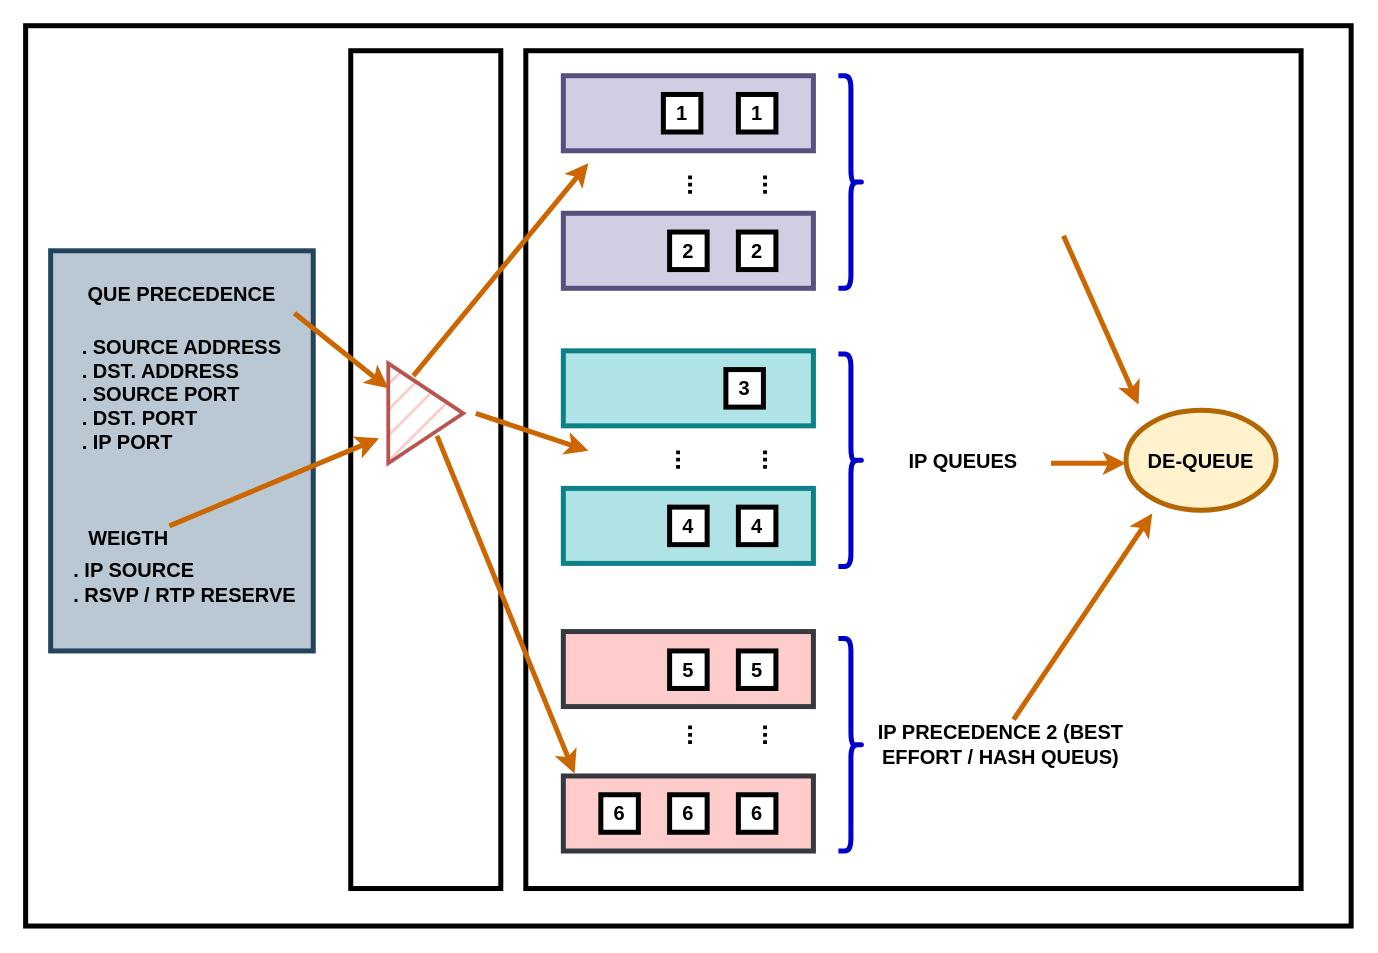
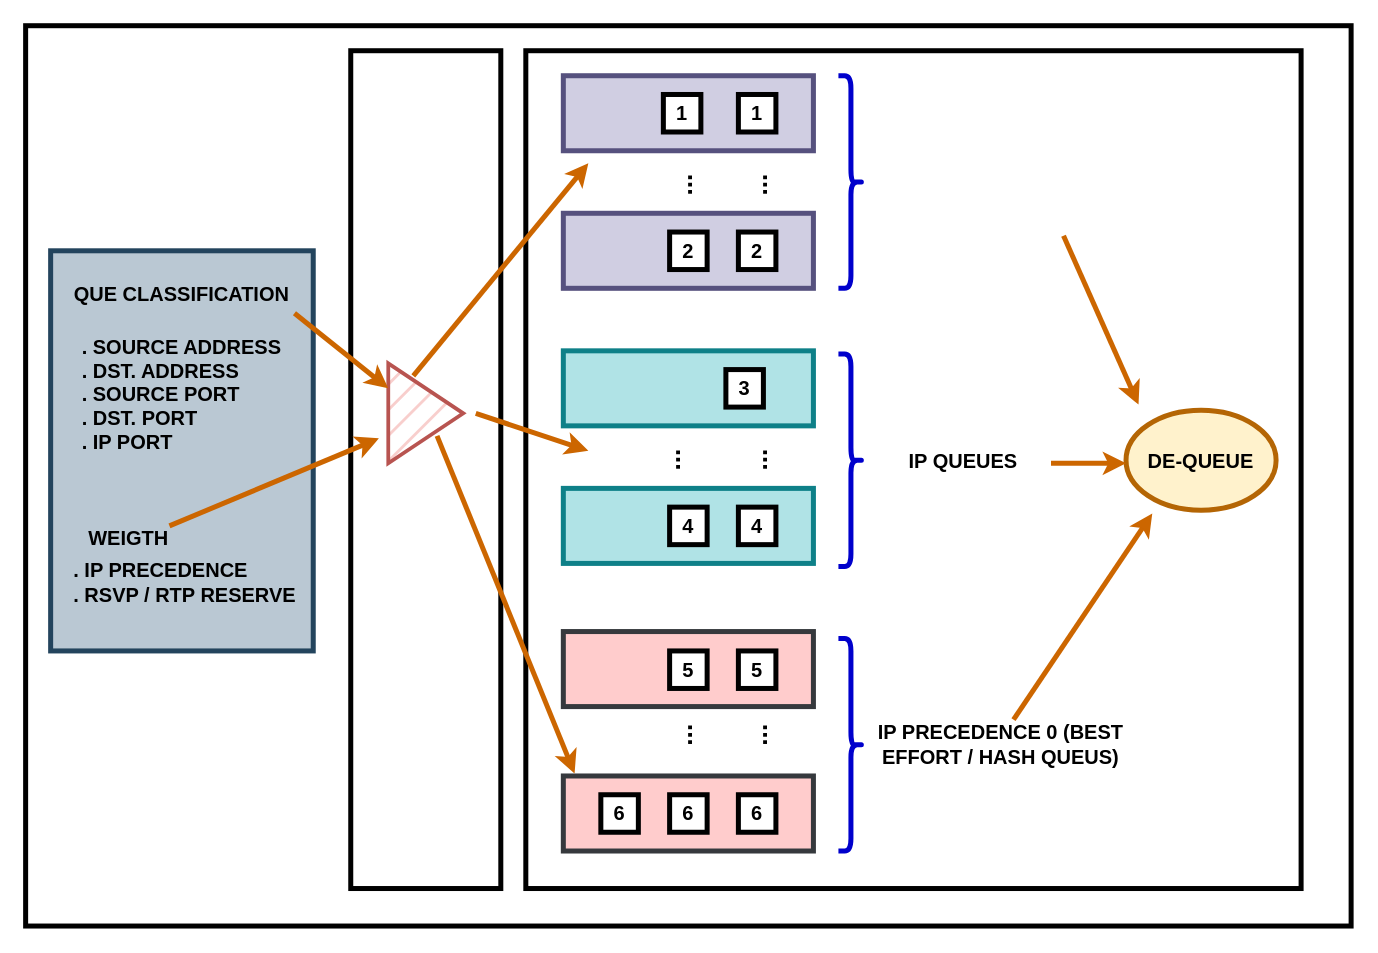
(182, 294) -> (182, 294)
(185, 582) -> (185, 582)
(1001, 744) -> (1001, 744)
